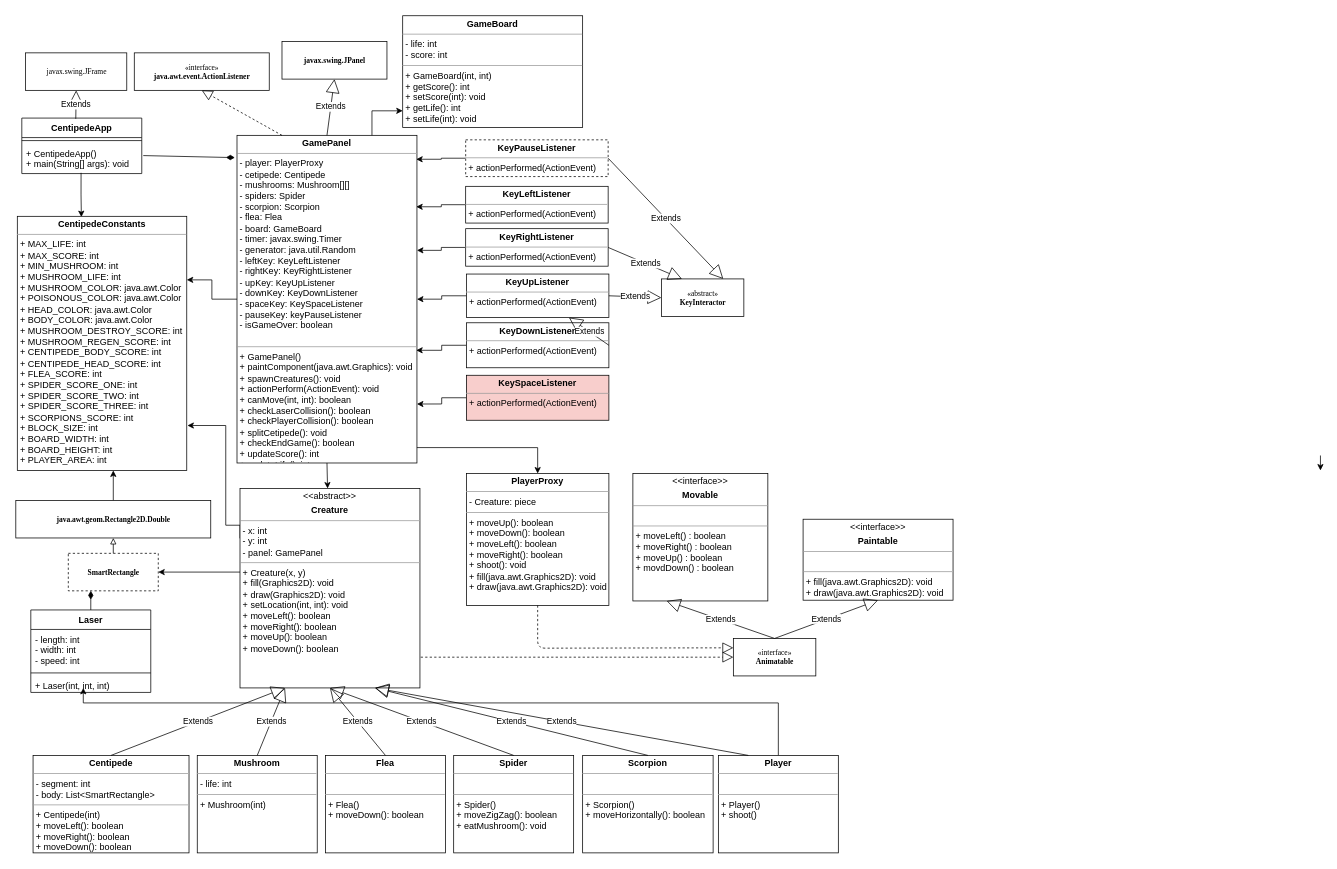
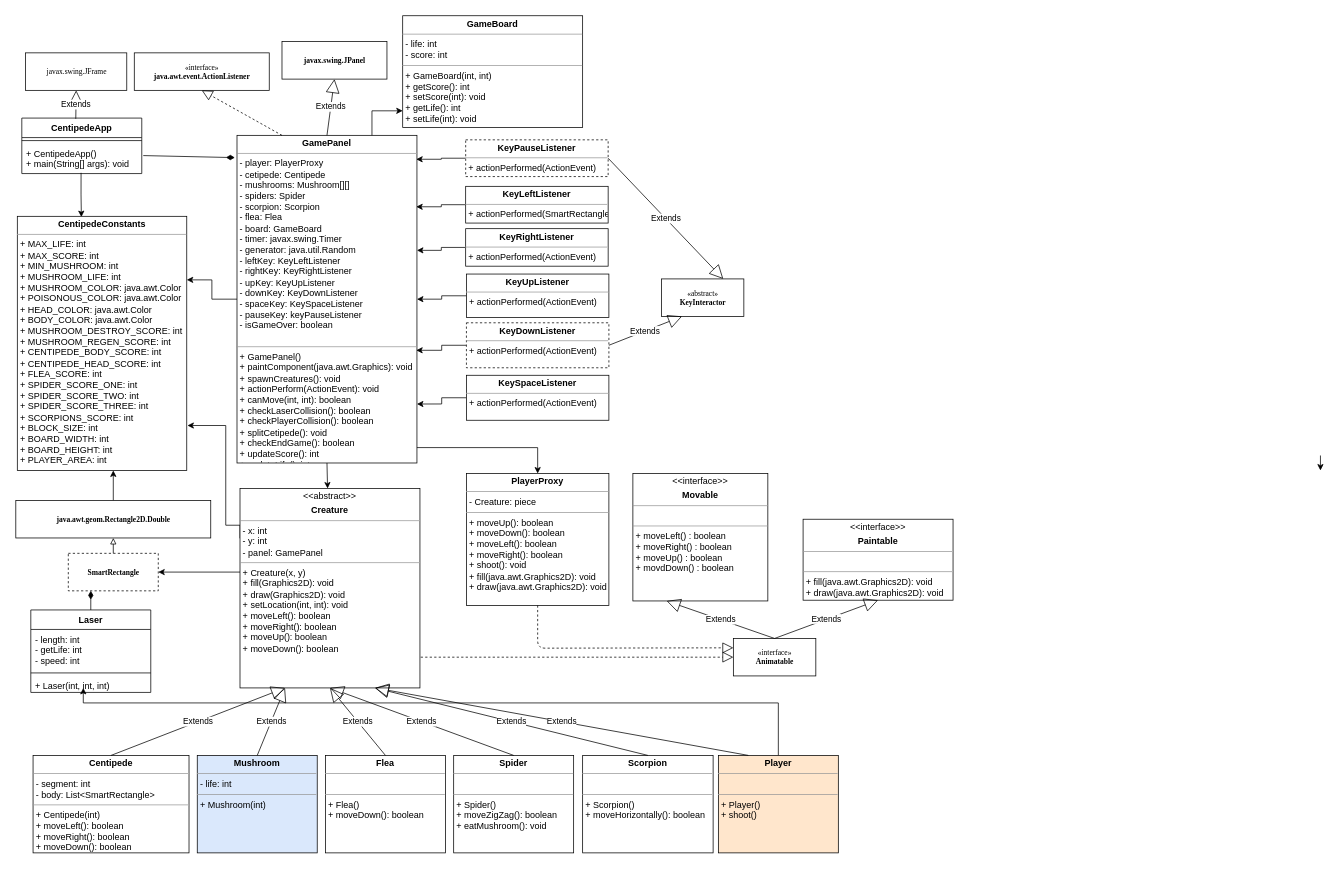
(537, 197) -> (545, 197)
(639, 261) -> none
(628, 297) -> none
(595, 336) -> (638, 334)
(537, 345) -> (537, 345)
(537, 398) -> (537, 398)
(61, 640) -> (61, 640)
(257, 804) -> (257, 804)
(778, 804) -> (778, 804)
